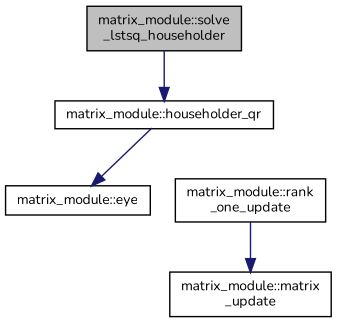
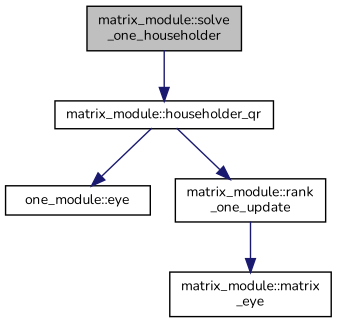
(164, 29) -> (164, 29)
none -> (198, 149)
(78, 200) -> (78, 200)
(250, 294) -> (250, 294)
